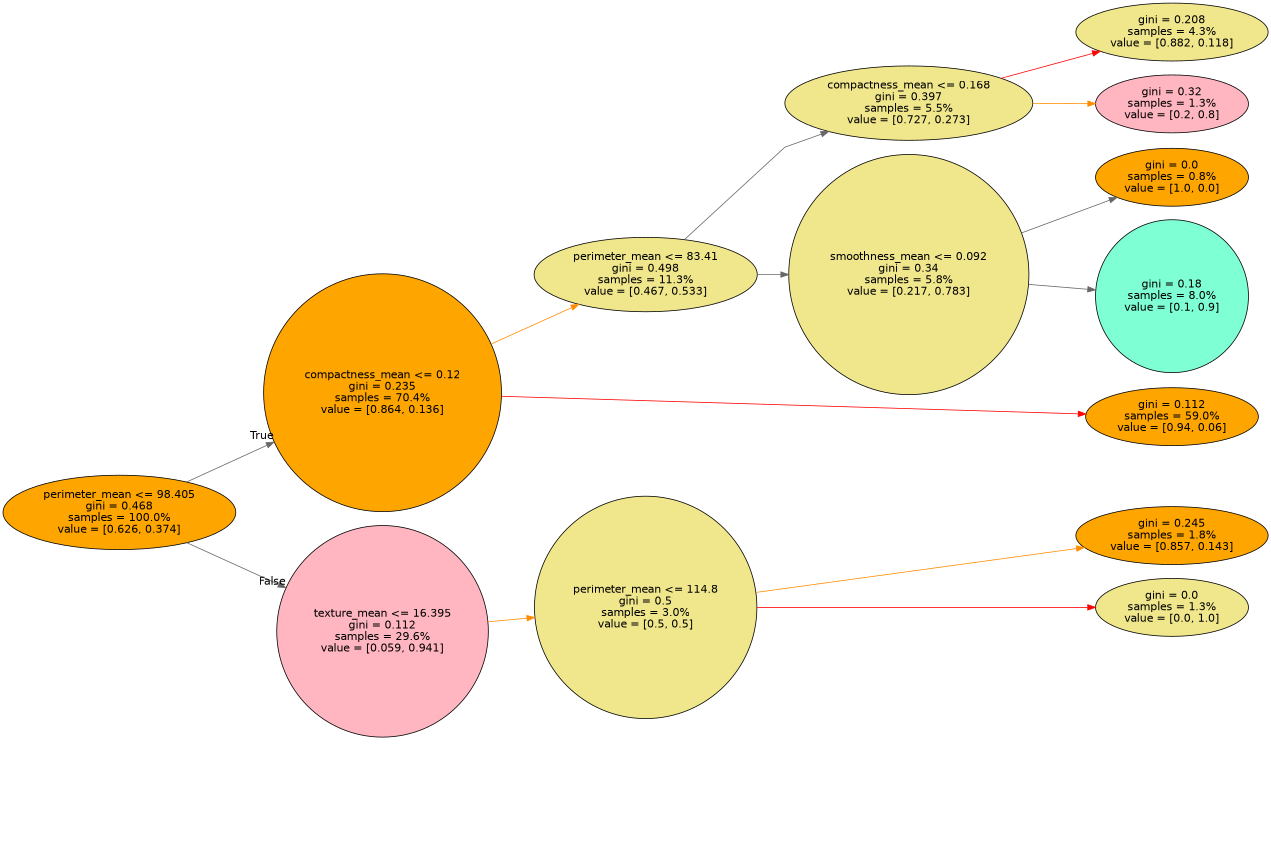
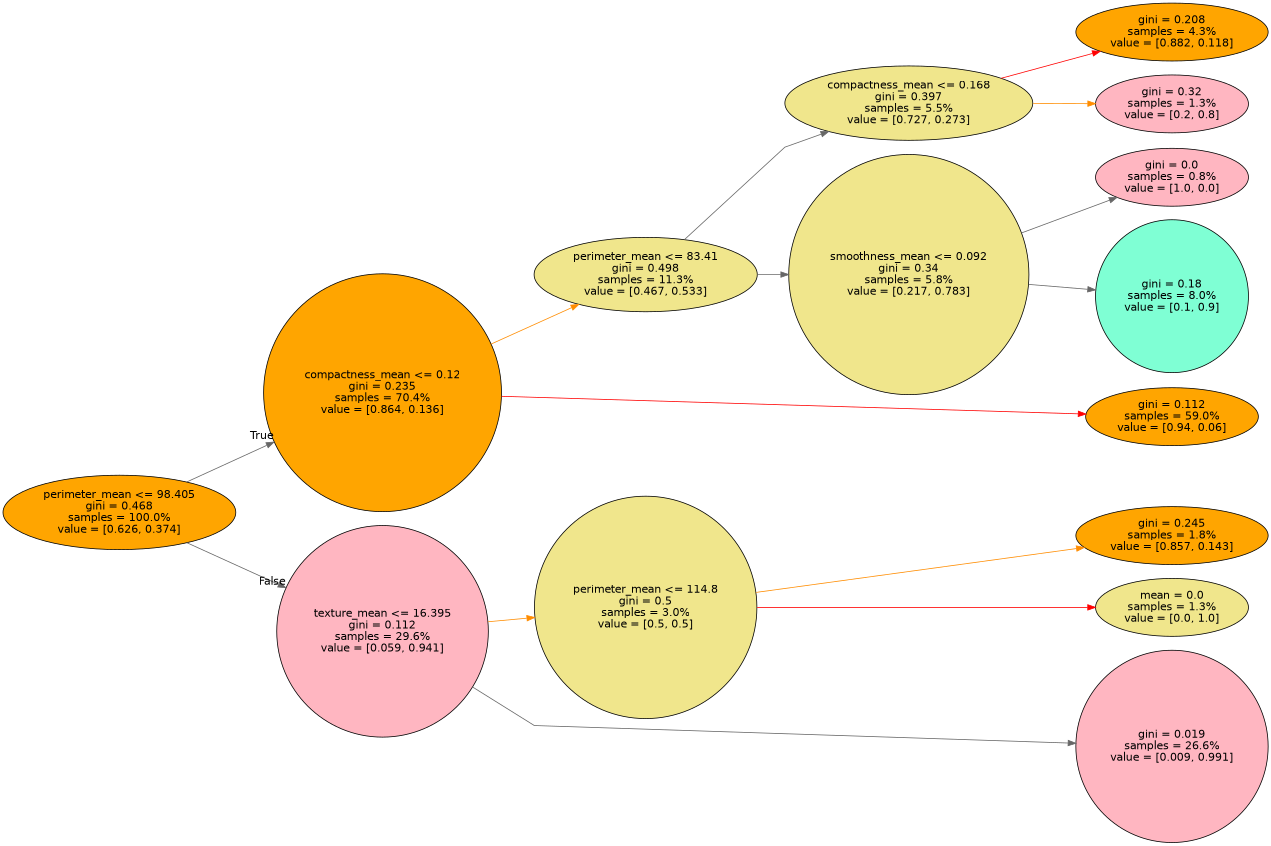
(1172, 32) -> (1172, 32)
(1172, 177) -> (1172, 177)
(1172, 607) -> (1172, 607)
none -> (1172, 746)
